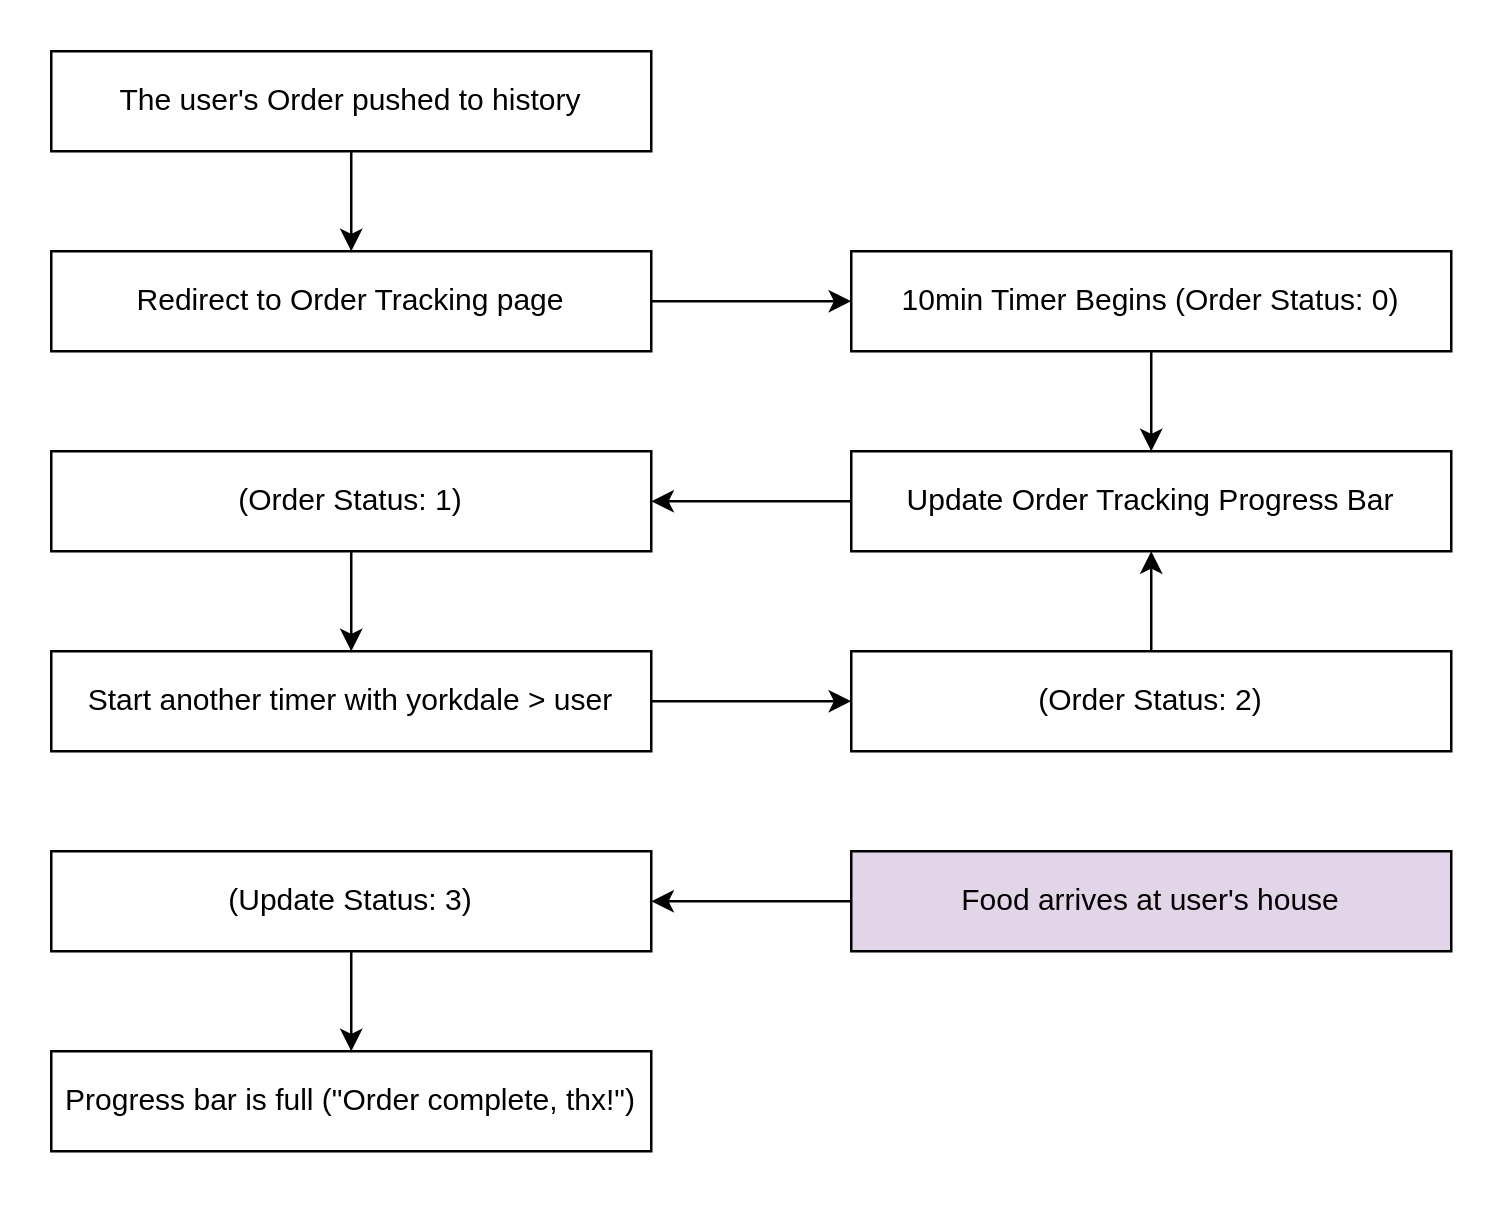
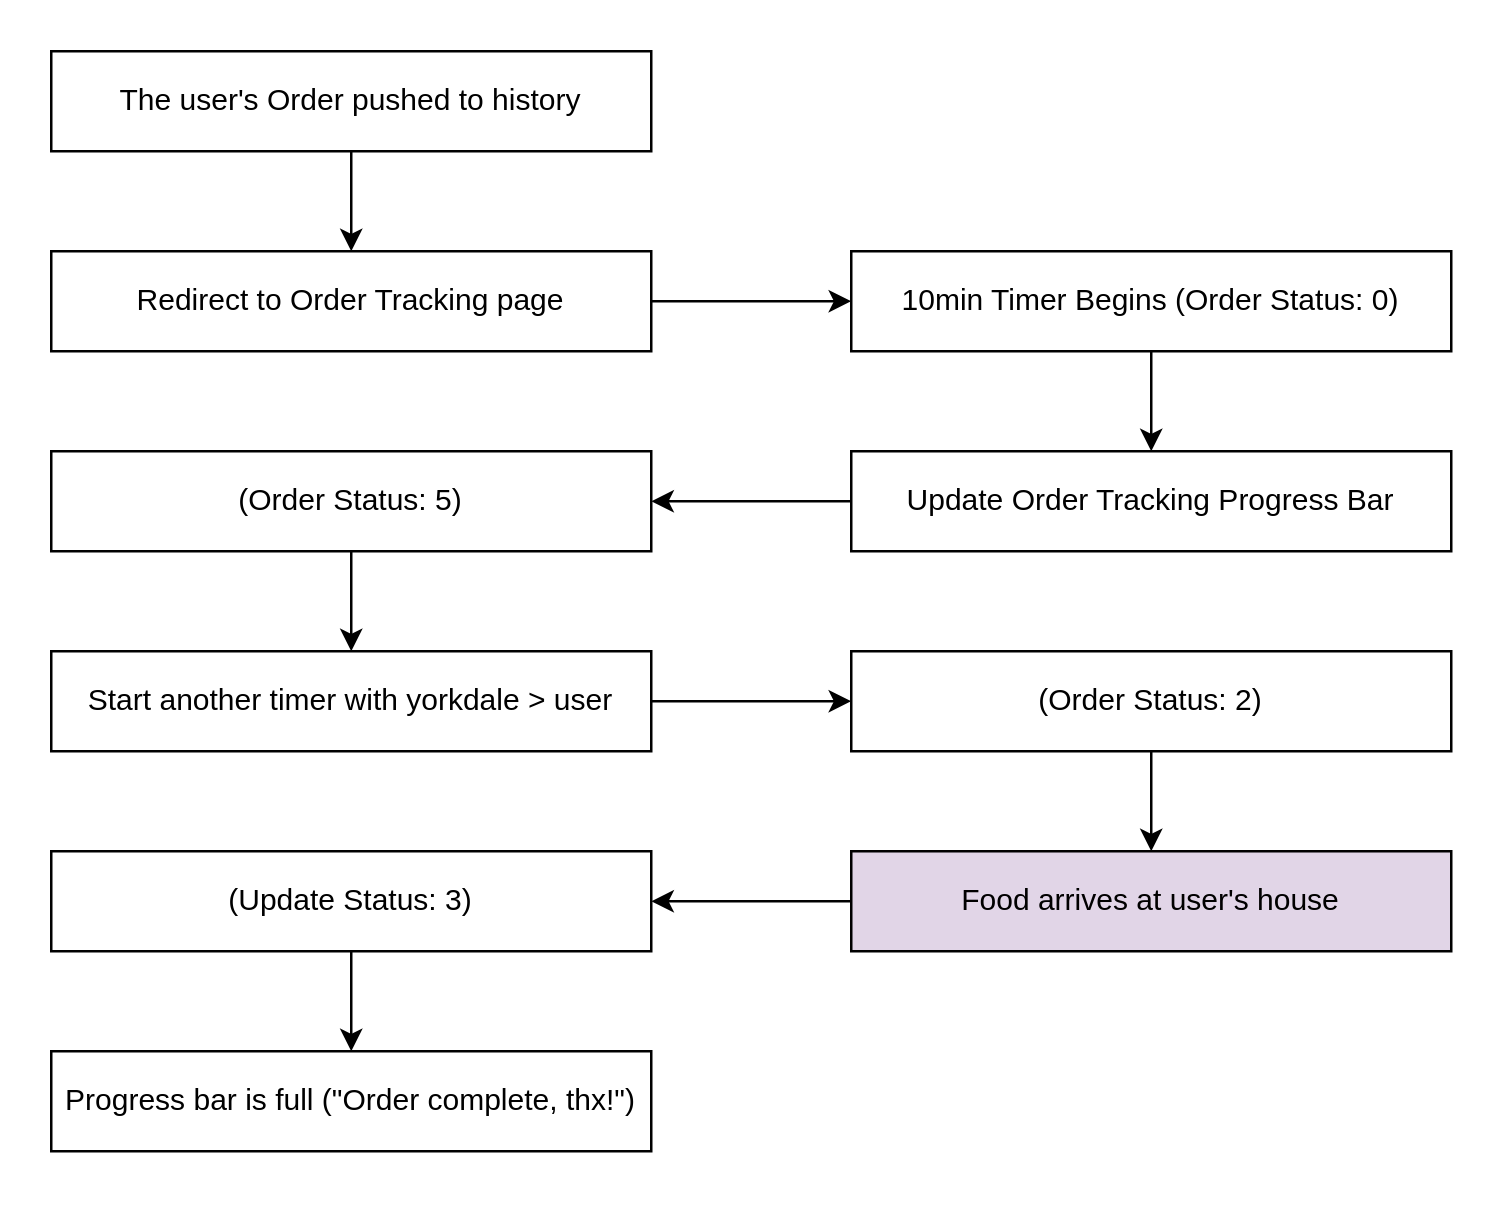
(351, 501) -> (351, 501)
(1151, 609) -> (1151, 793)
